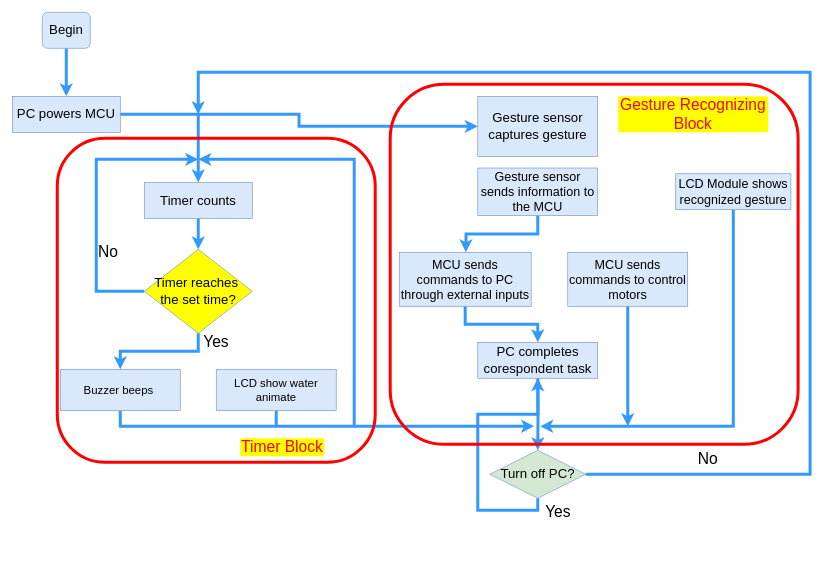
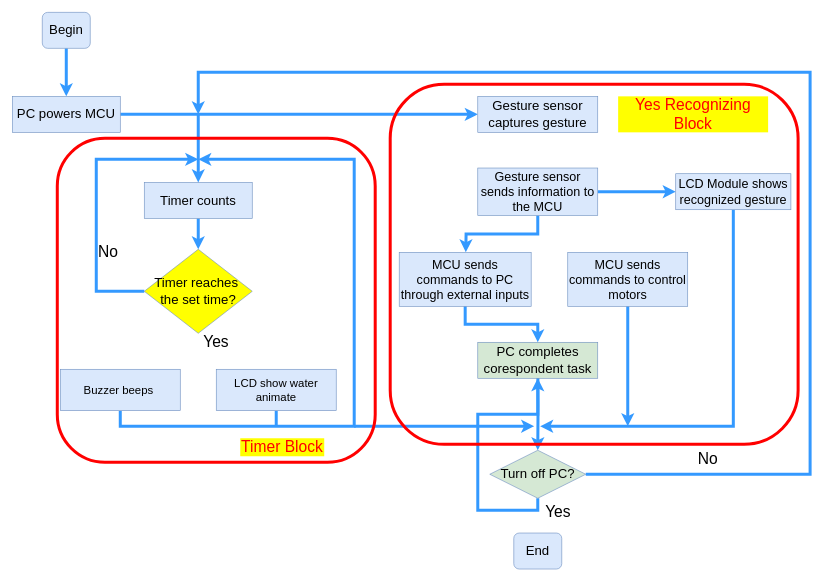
(693, 114) -> (693, 114)
(538, 126) -> (538, 114)
none -> (632, 192)
(164, 351) -> none
(538, 360) -> (538, 360)
none -> (538, 551)
